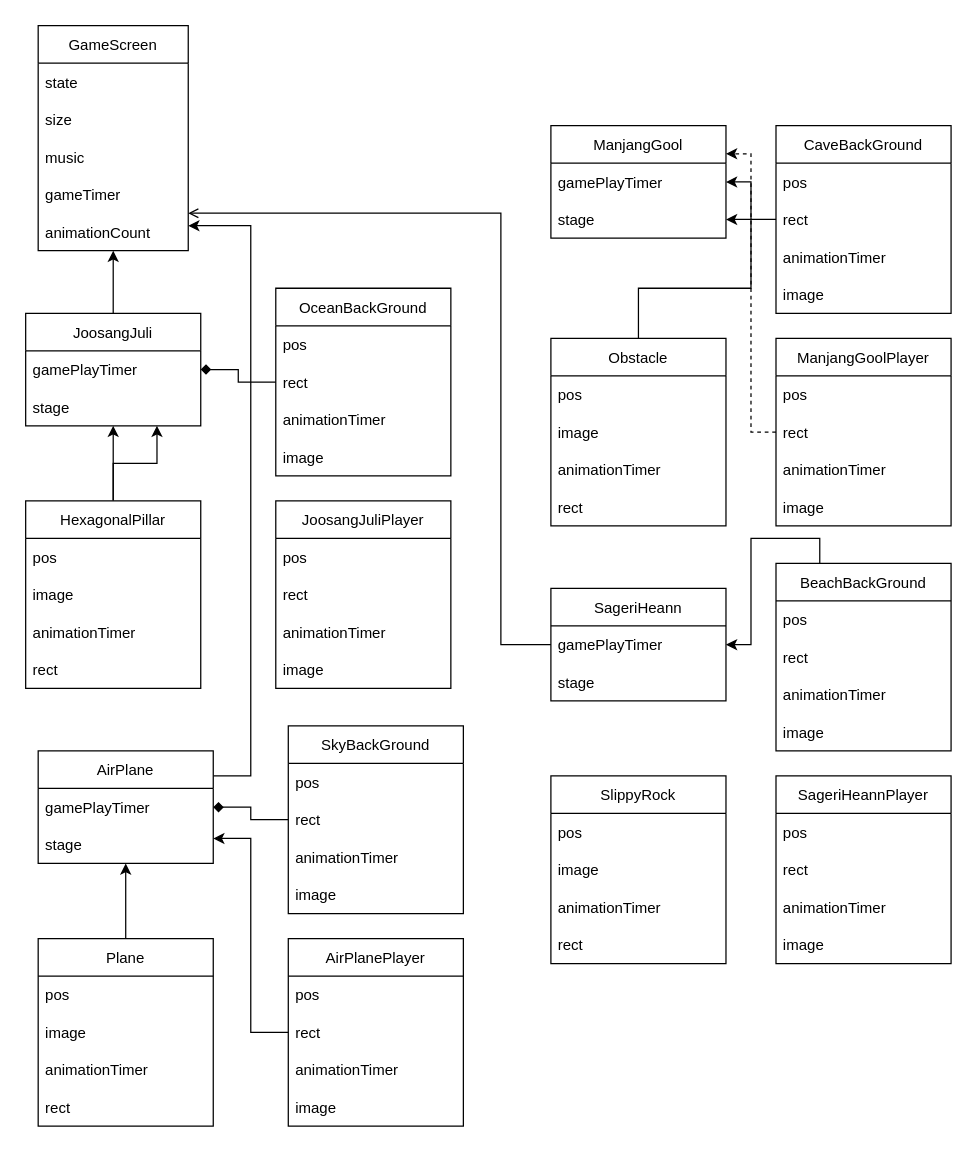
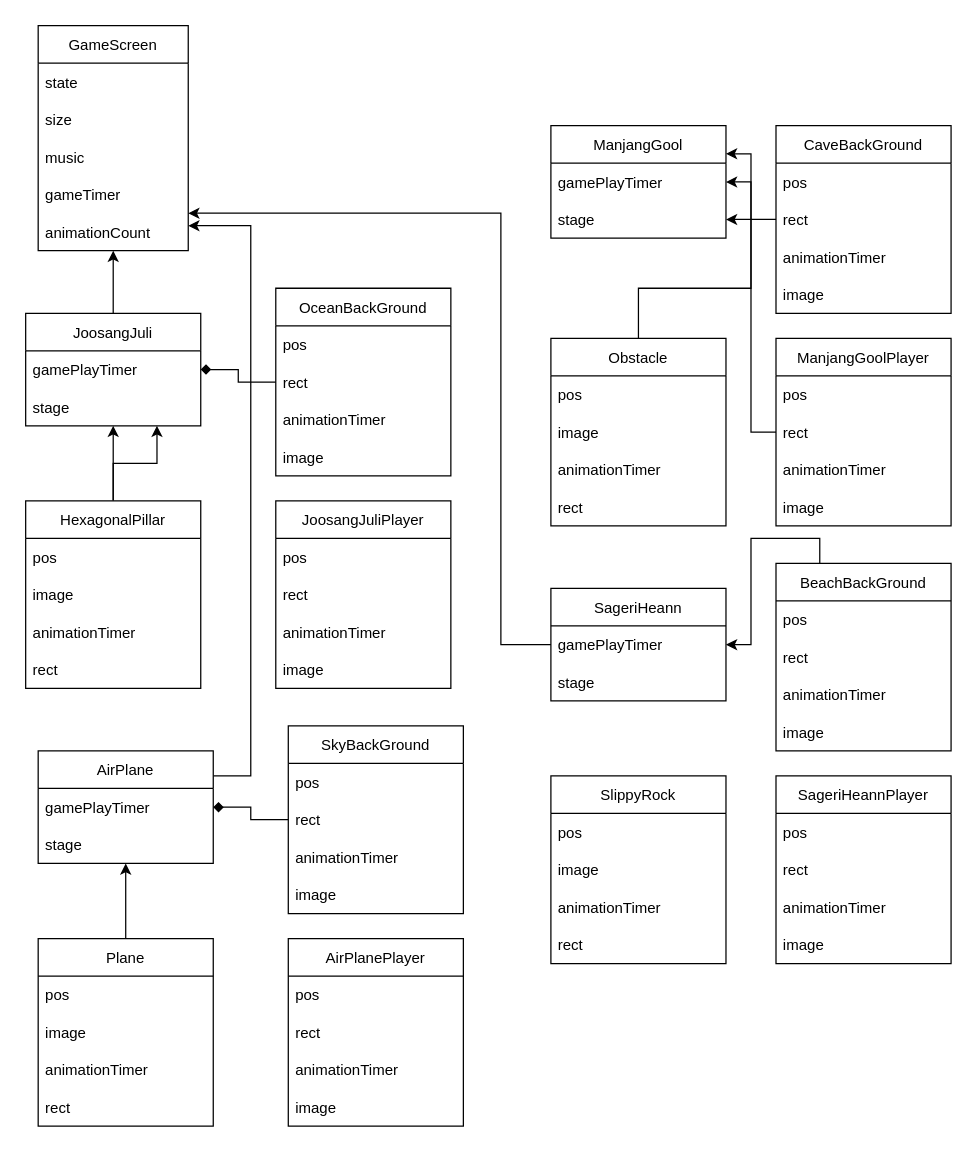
(196, 213) -> (198, 213)
(751, 372) -> (751, 372)
(251, 939) -> none
